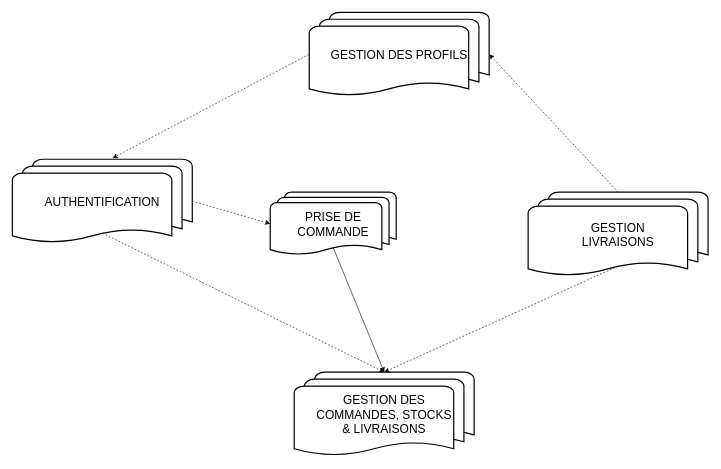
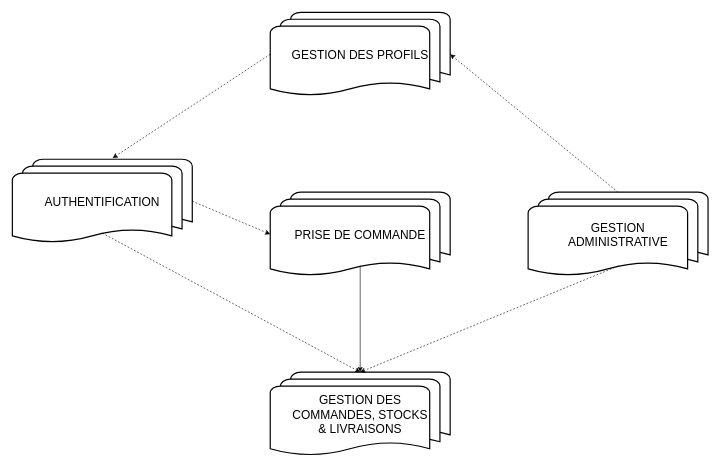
(399, 54) -> (360, 54)
(333, 224) -> (360, 234)
(618, 234) -> (618, 234)
(384, 414) -> (360, 414)
